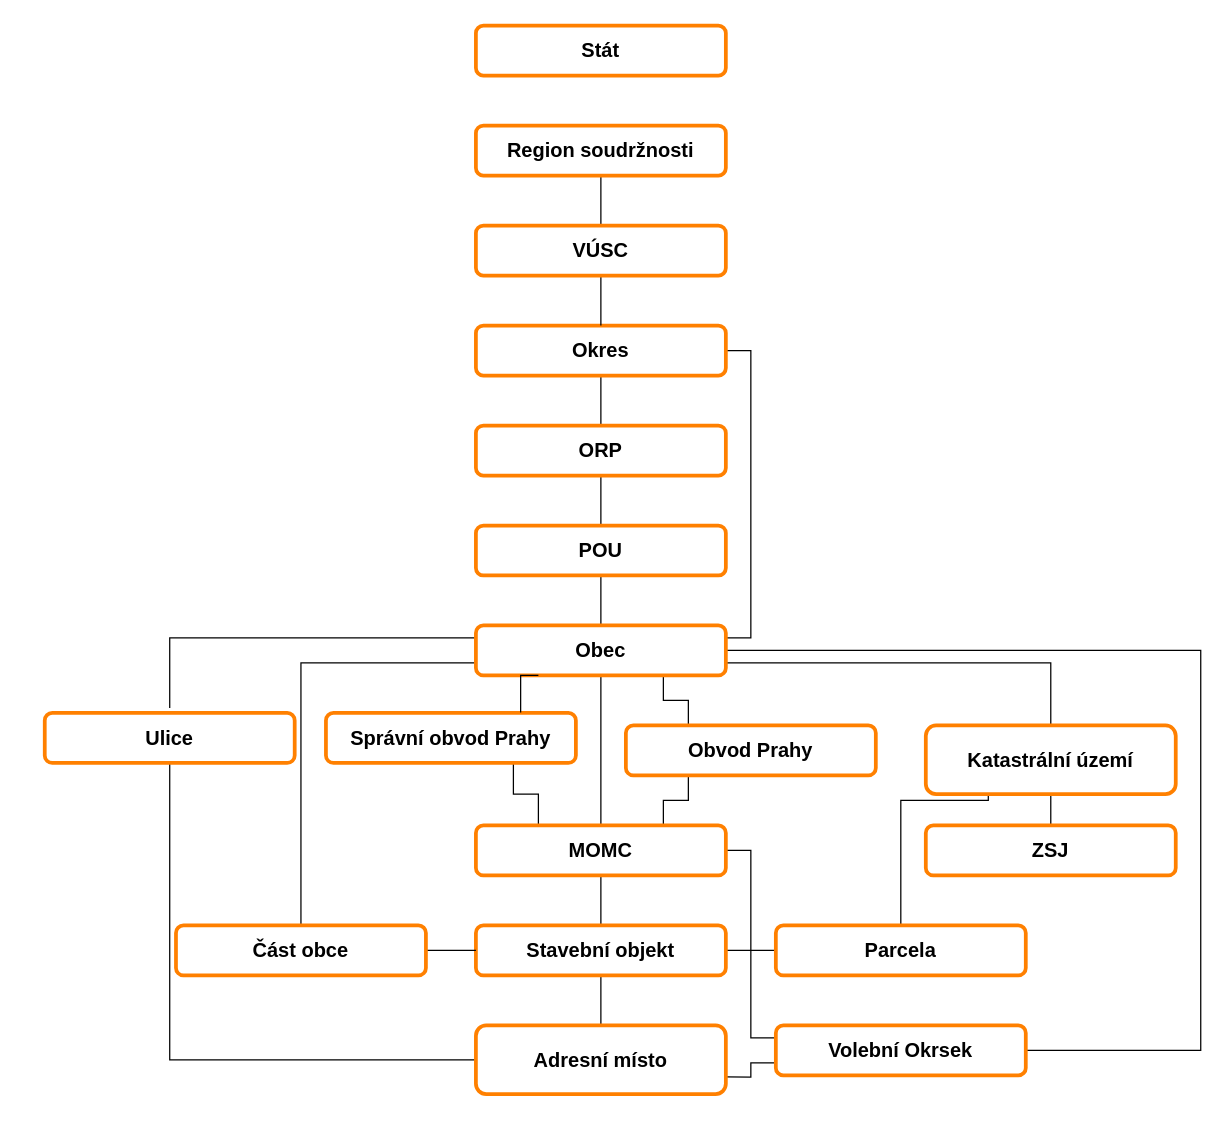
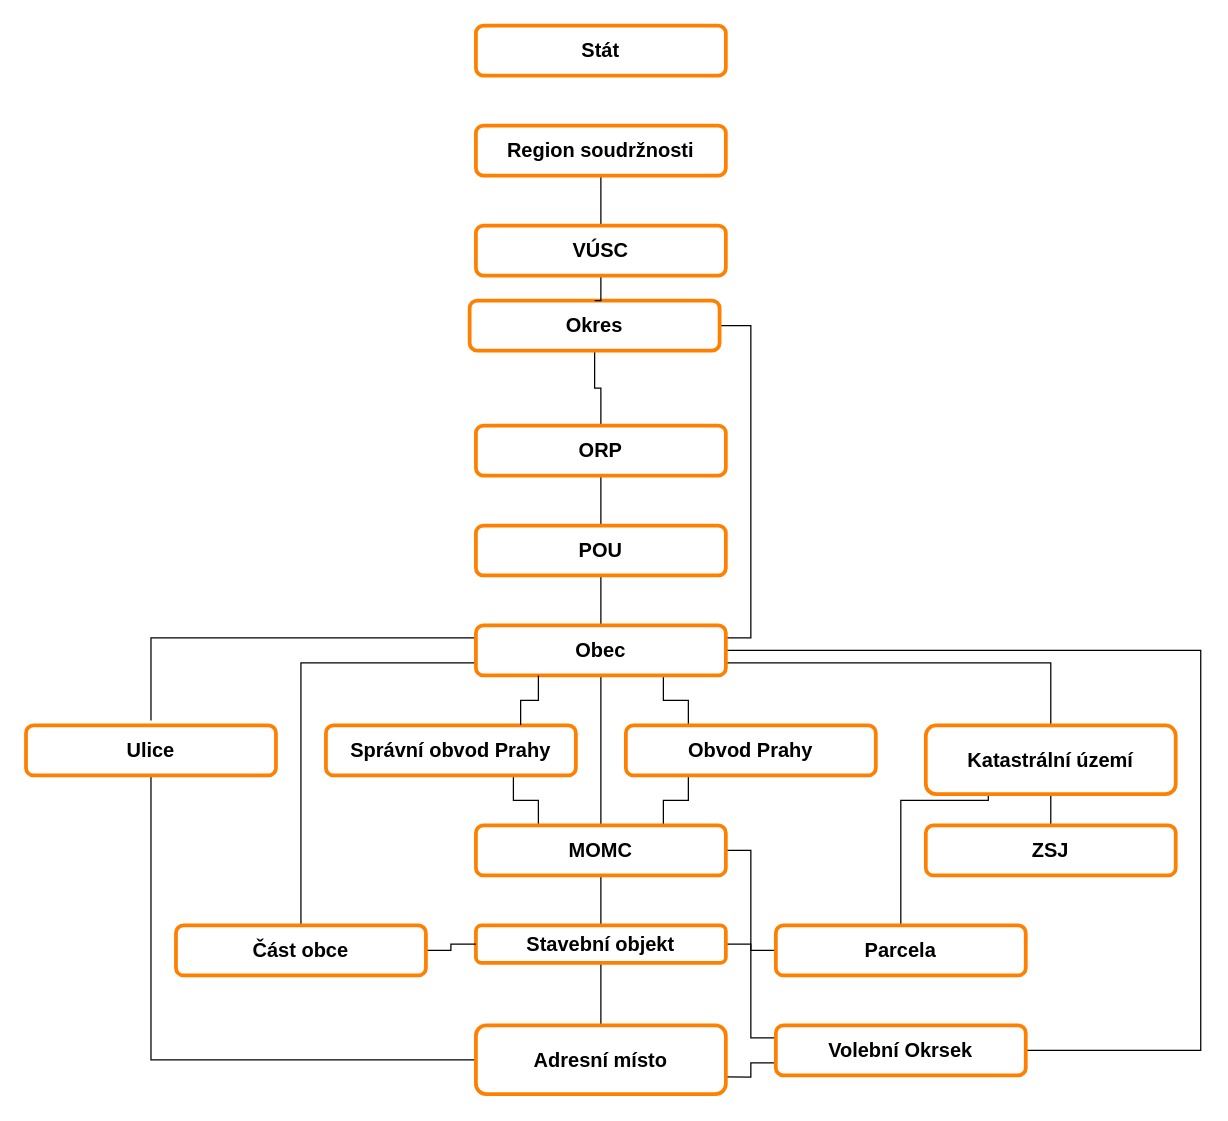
(601, 351) -> (594, 326)
(169, 738) -> (151, 751)
(451, 738) -> (451, 751)
(601, 951) -> (601, 944)
